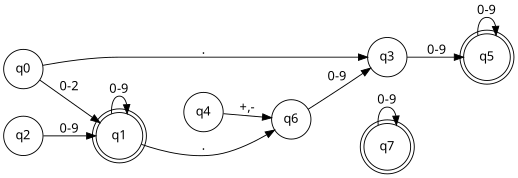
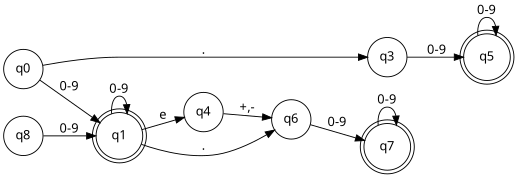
(70, 87) -> (70, 87)
(336, 91) -> (333, 131)
none -> (159, 125)
(23, 136) -> (23, 136)
